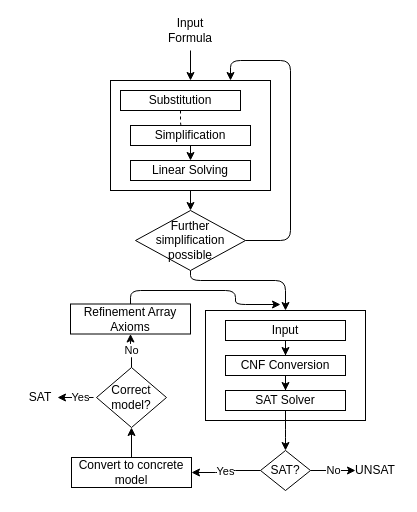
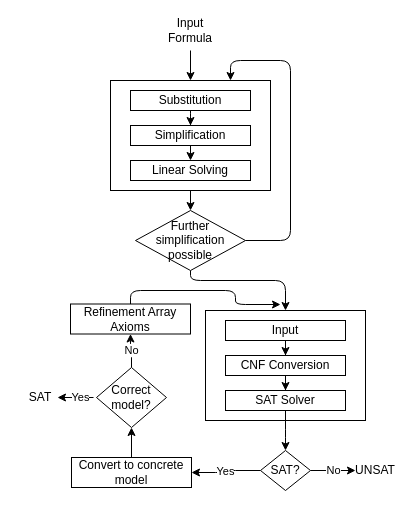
(181, 101) -> (191, 101)
